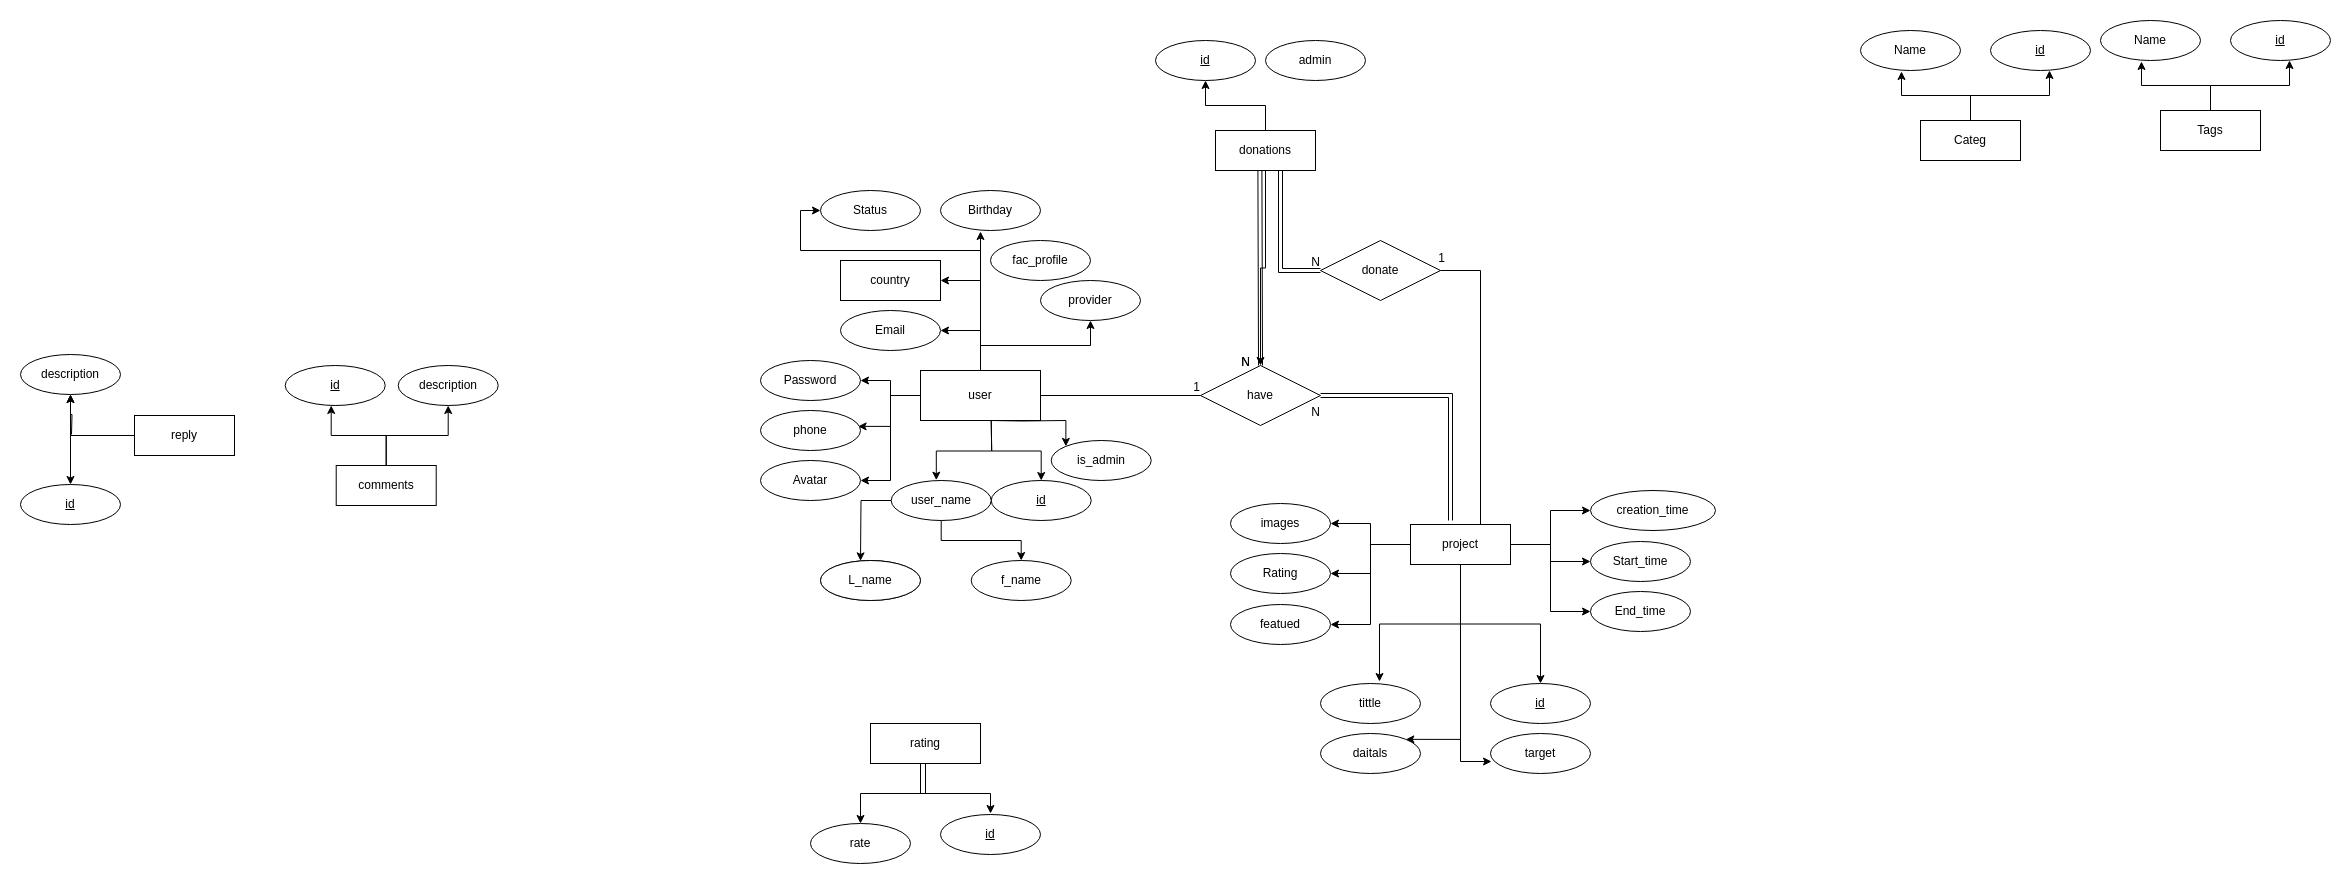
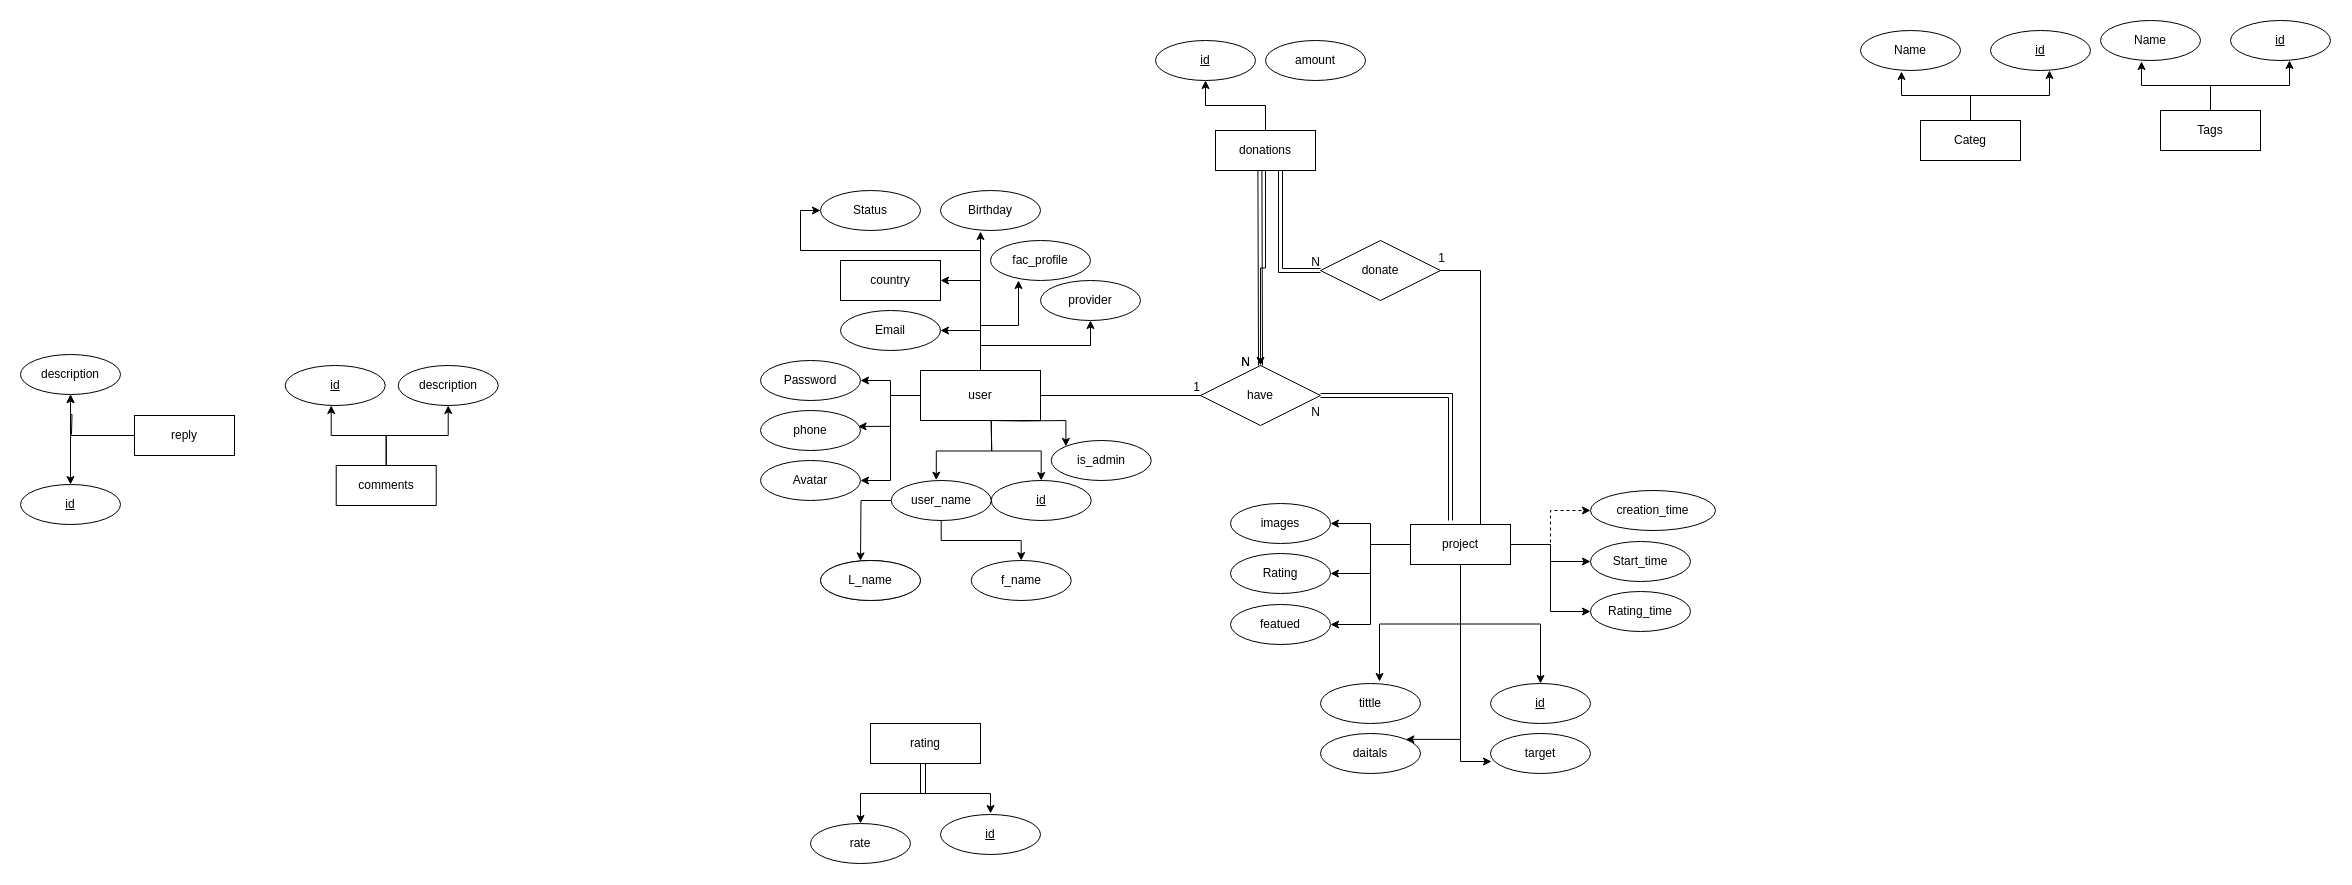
(1316, 61) -> (1316, 61)
none -> (1019, 326)
(1551, 511) -> (1551, 511)
(1641, 612) -> (1641, 612)
